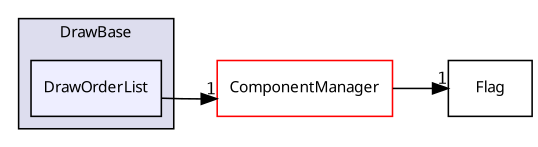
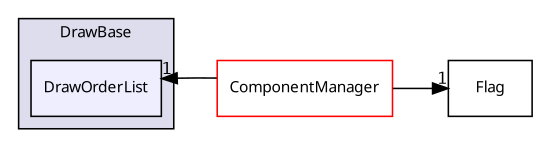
(183, 99) -> (197, 78)
